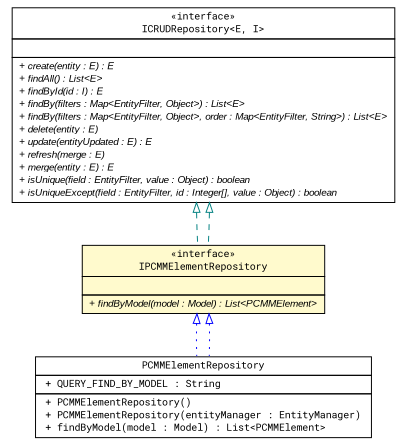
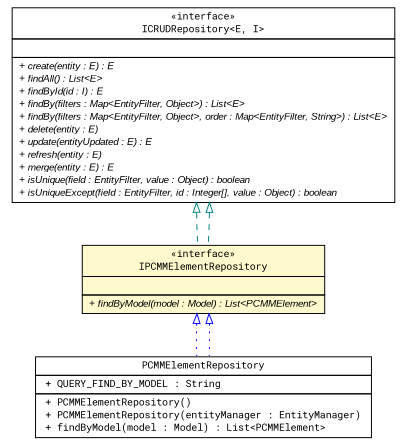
(62, 155) -> (60, 155)
